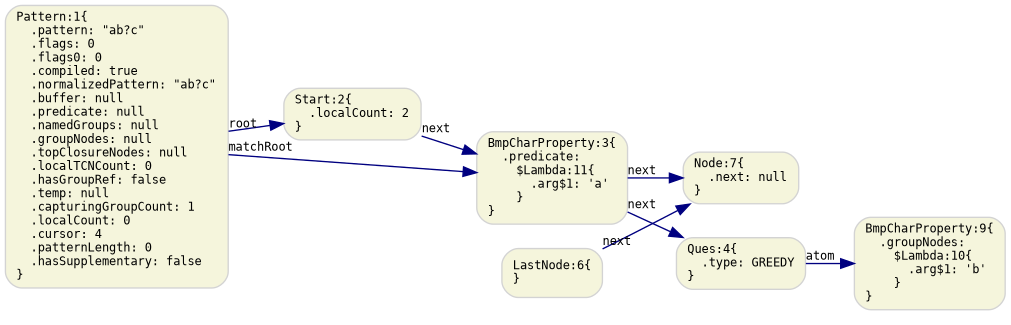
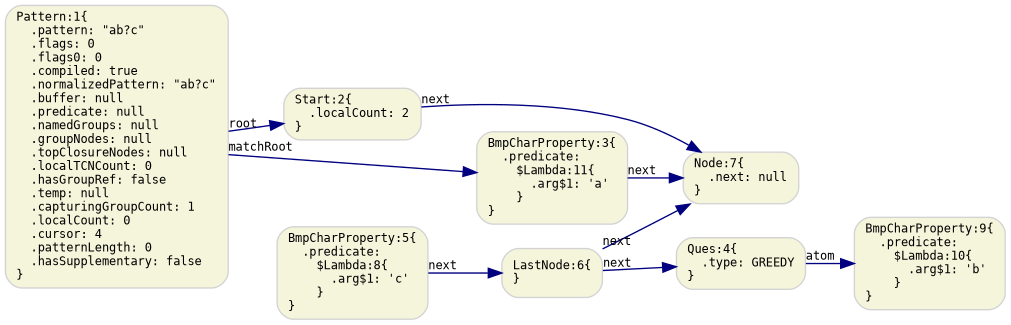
(442, 143) -> (558, 108)
(643, 219) -> (633, 269)
(930, 264) -> (930, 264)
none -> (352, 273)
